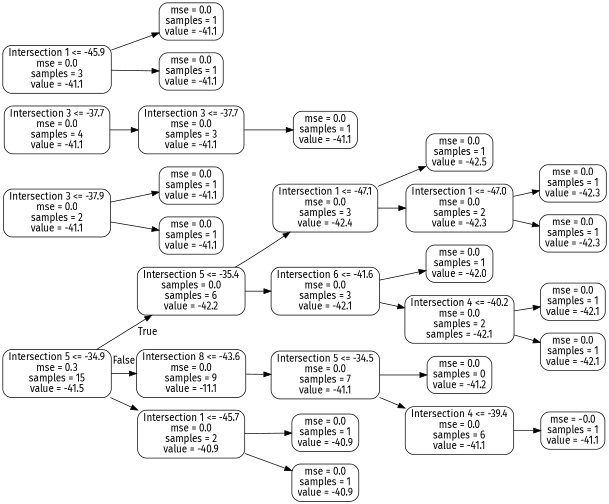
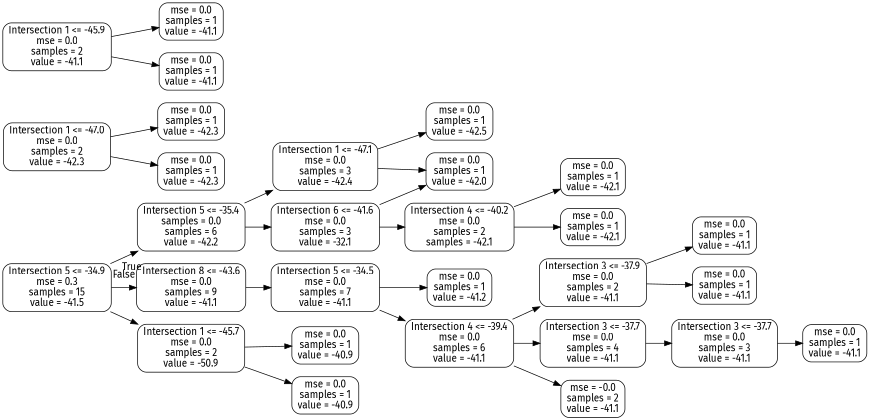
(57, 69) -> (57, 47)
(388, 208) -> (398, 169)
(325, 291) -> (325, 227)
none -> (523, 314)
none -> (523, 343)
(191, 374) -> (191, 288)
(459, 375) -> (459, 288)
(573, 431) -> (593, 399)
(191, 434) -> (191, 348)
